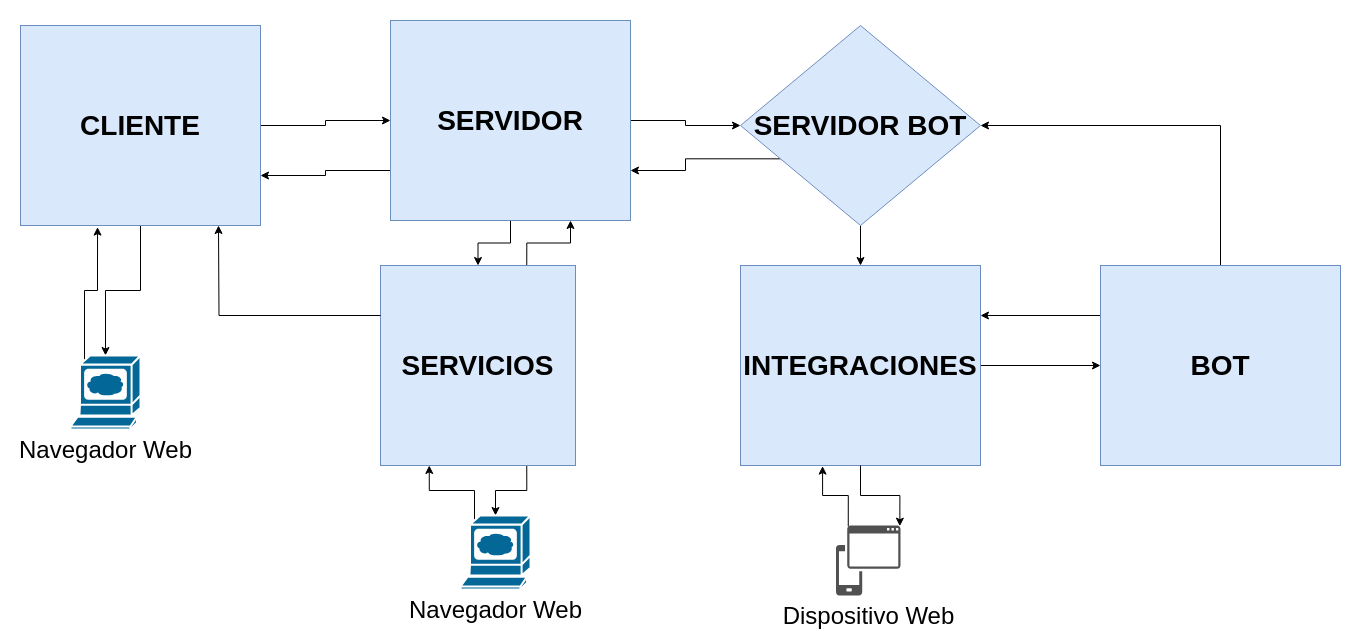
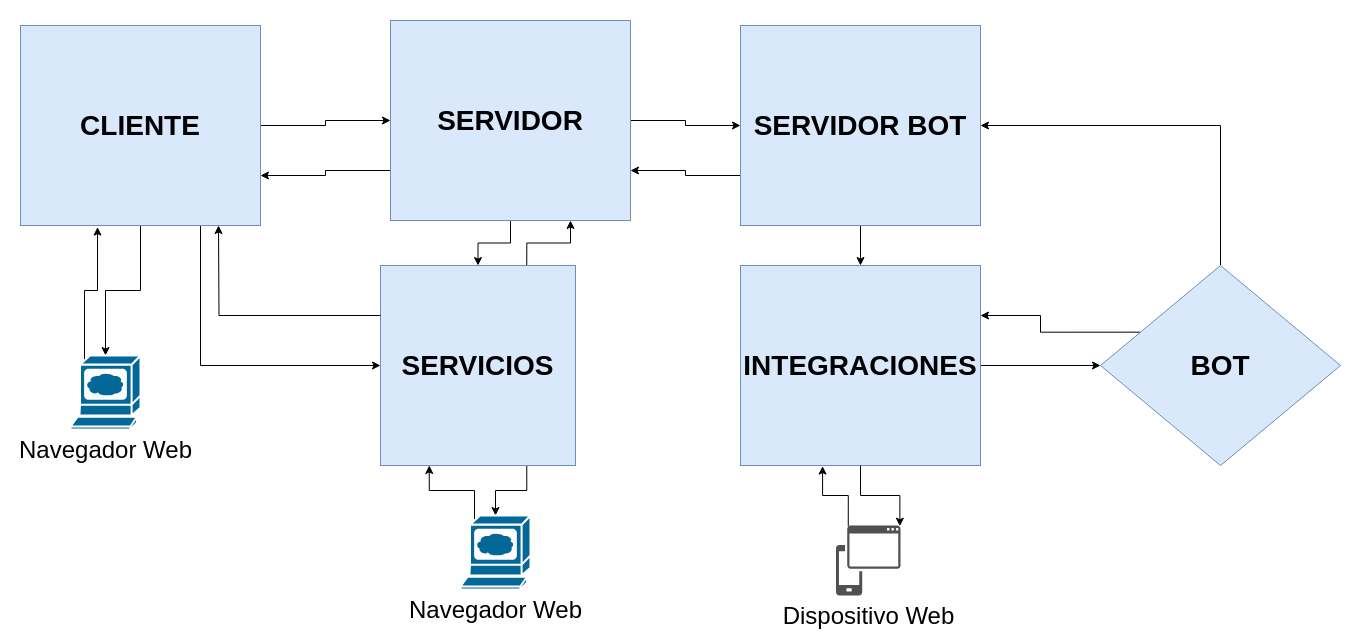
(861, 126) -> (861, 126)
none -> (217, 366)
(1221, 366) -> (1221, 366)
